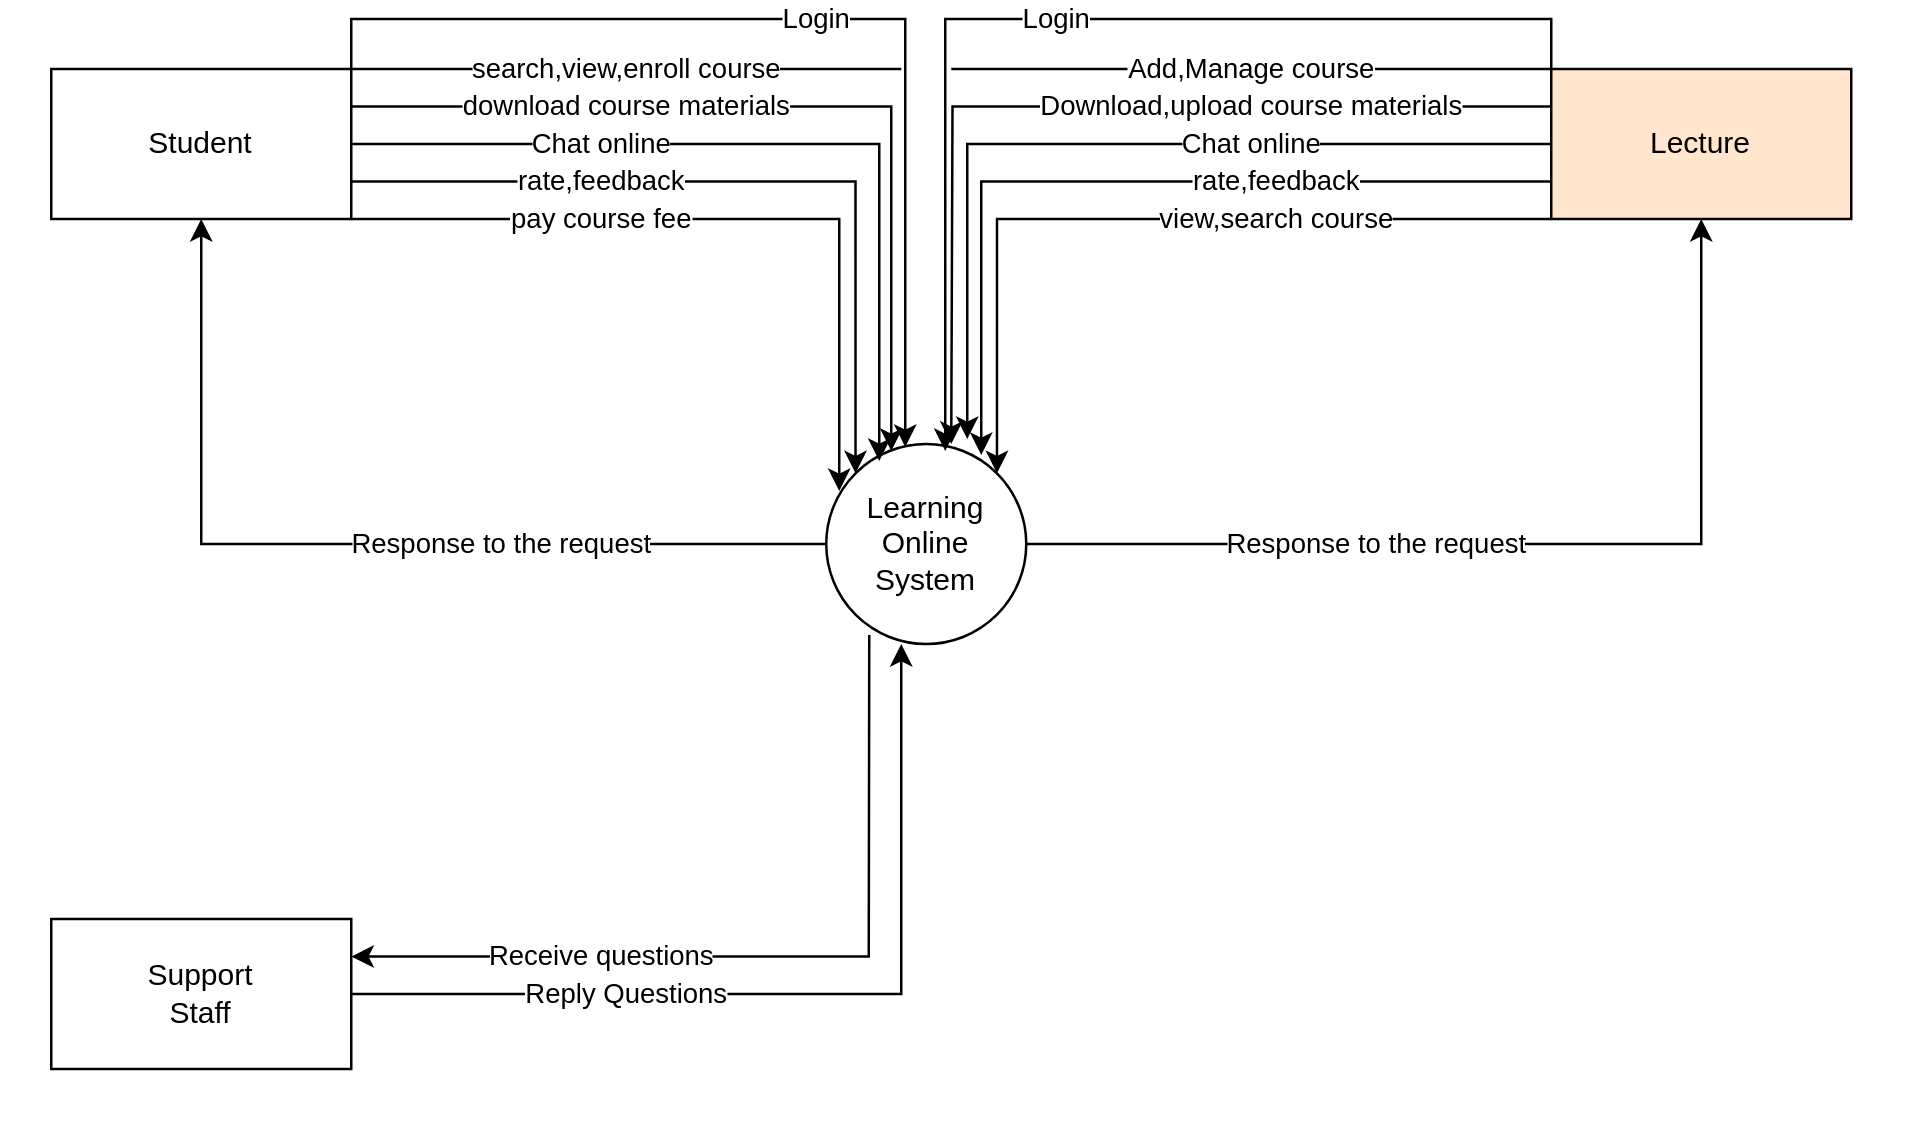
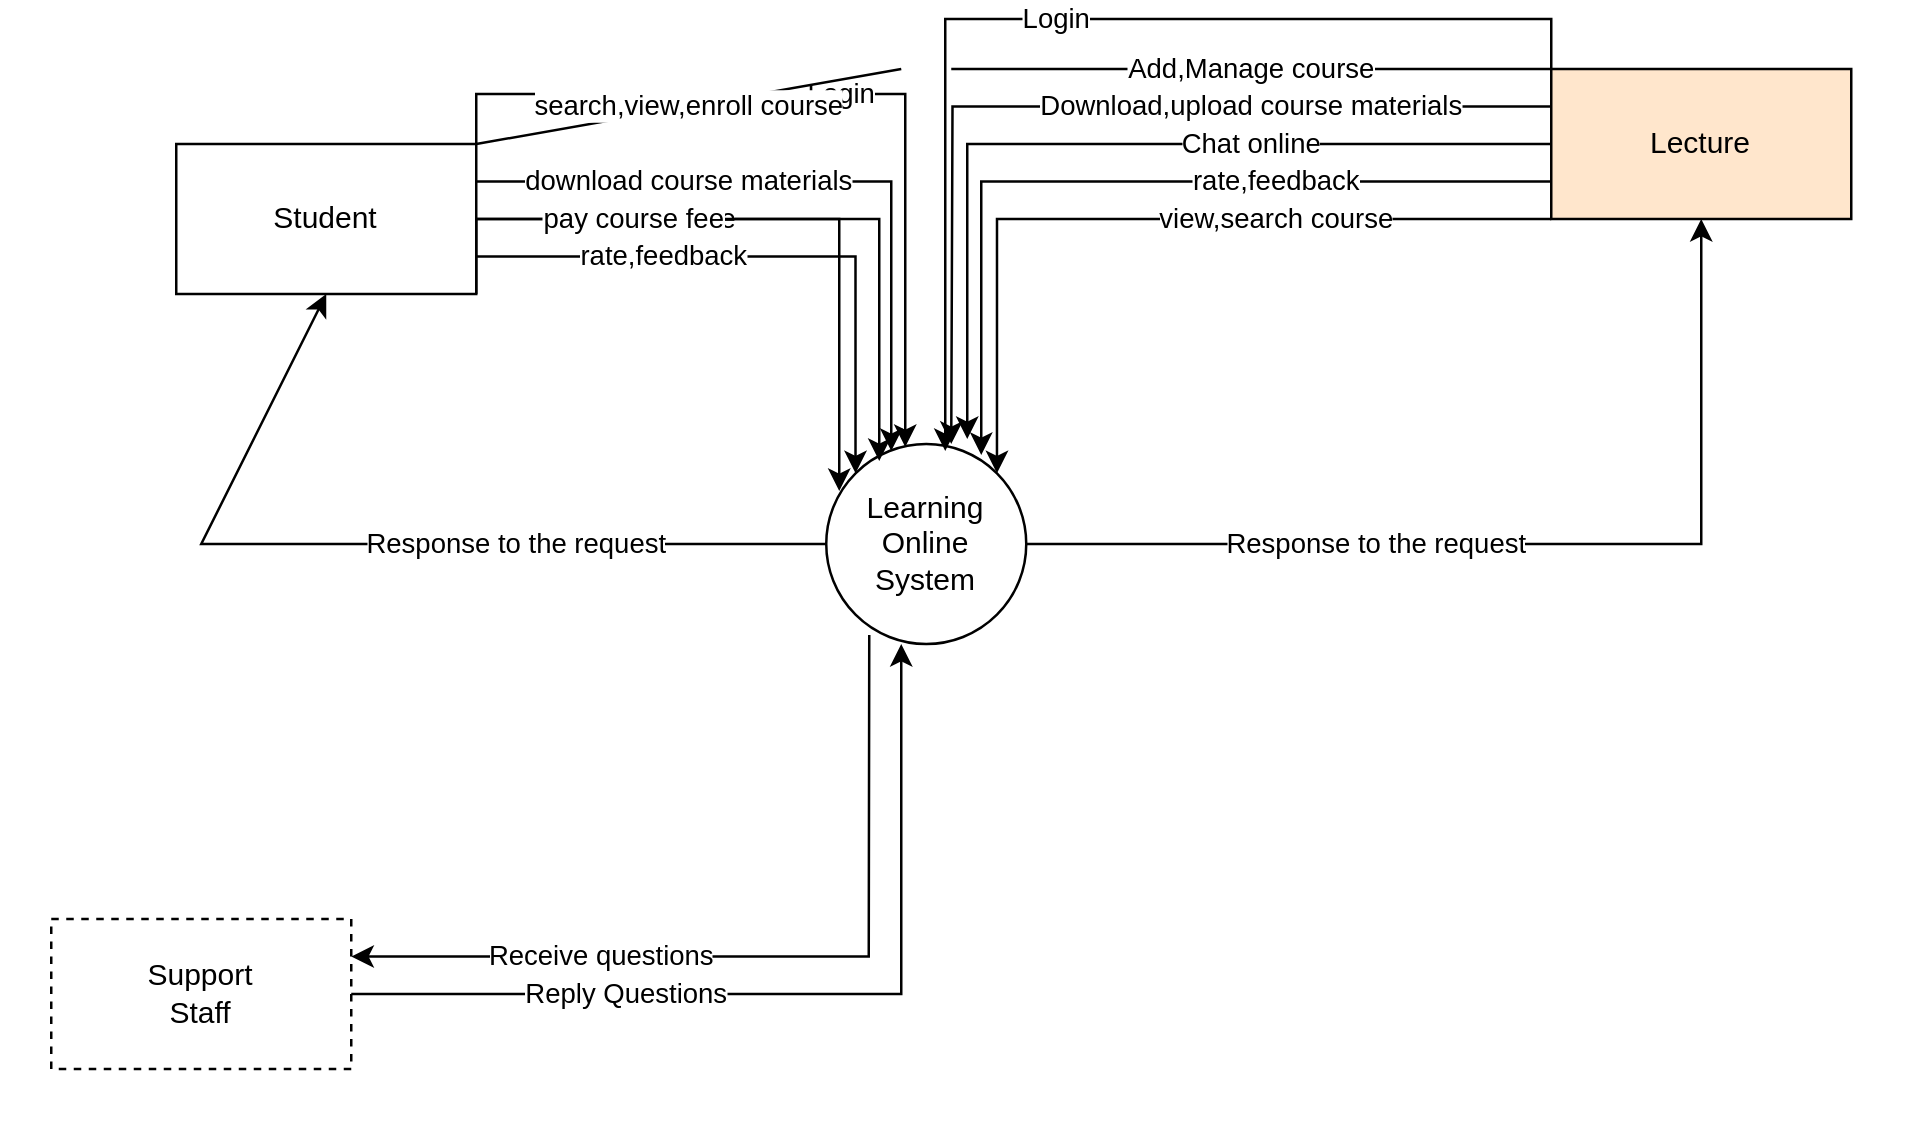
(201, 144) -> (326, 219)
(201, 994) -> (201, 994)
